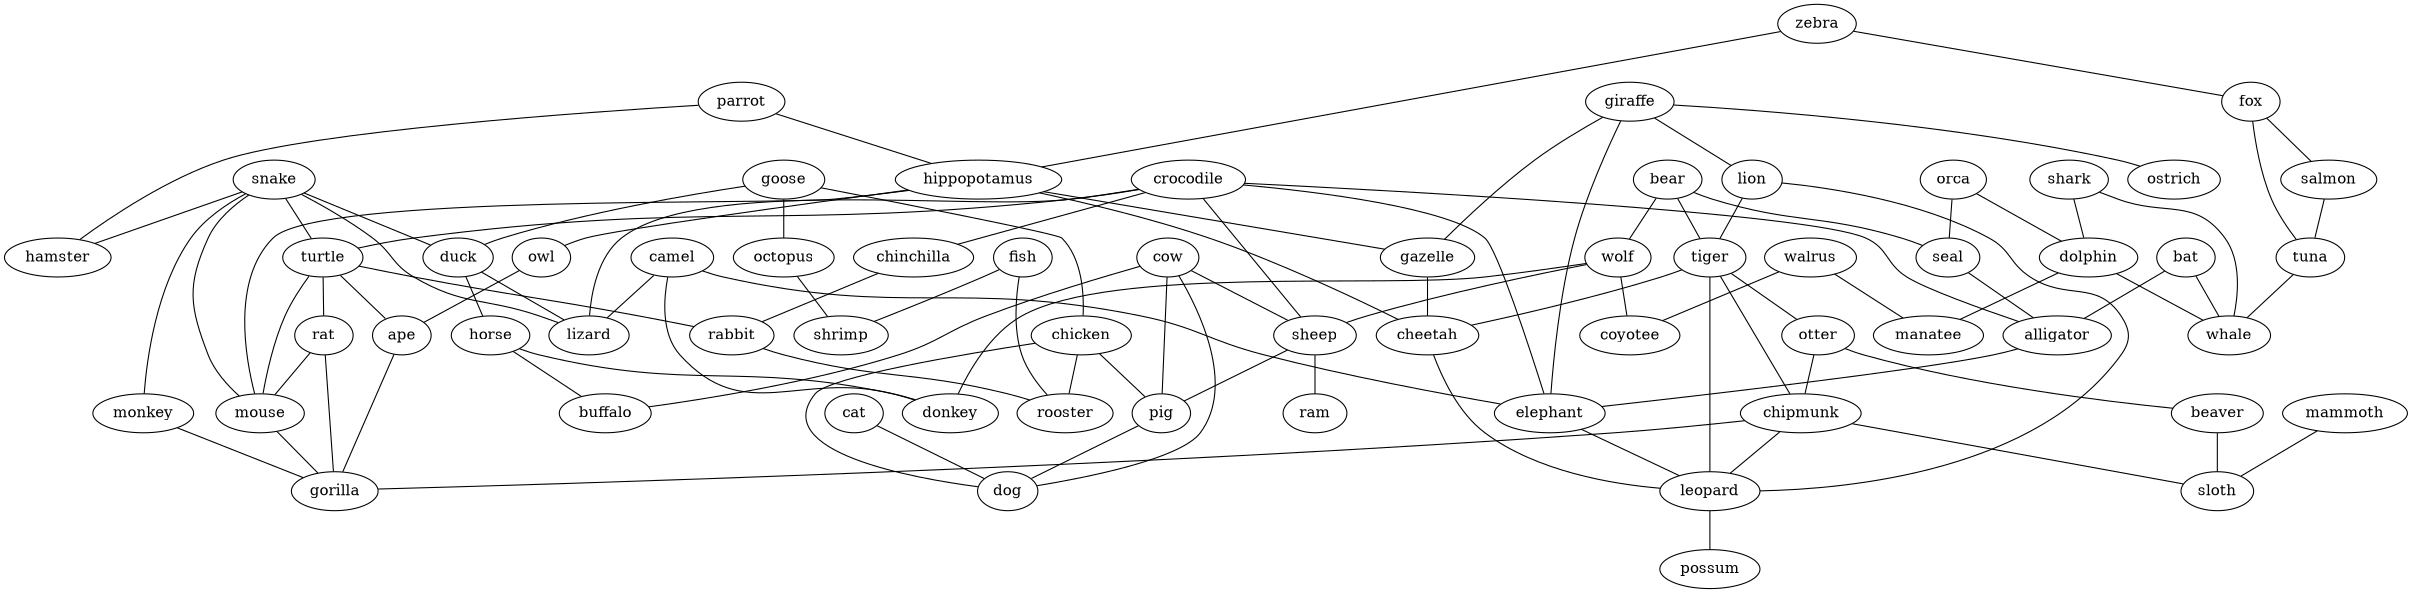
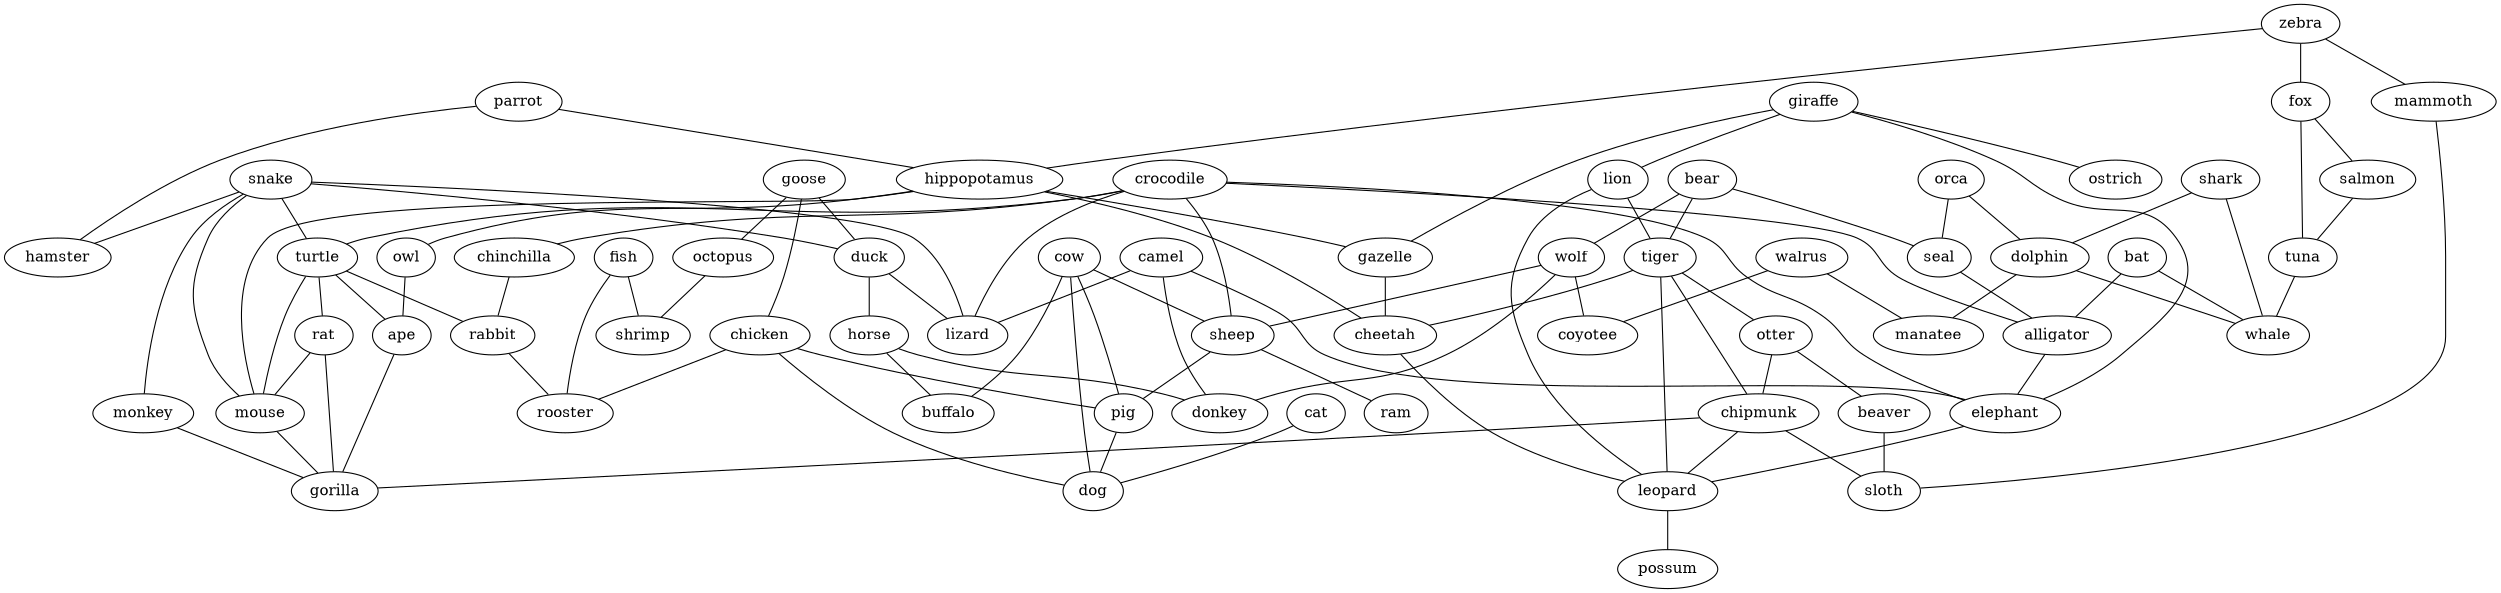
none -> (2365, 62)
